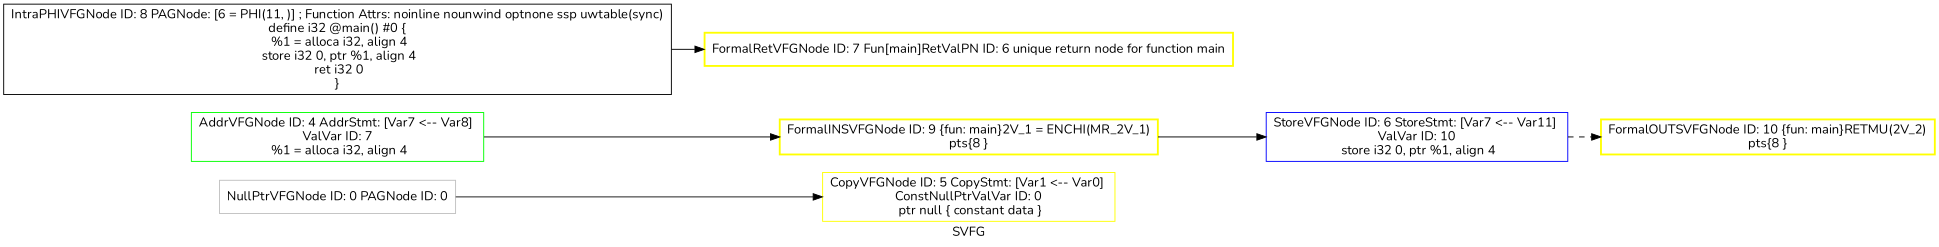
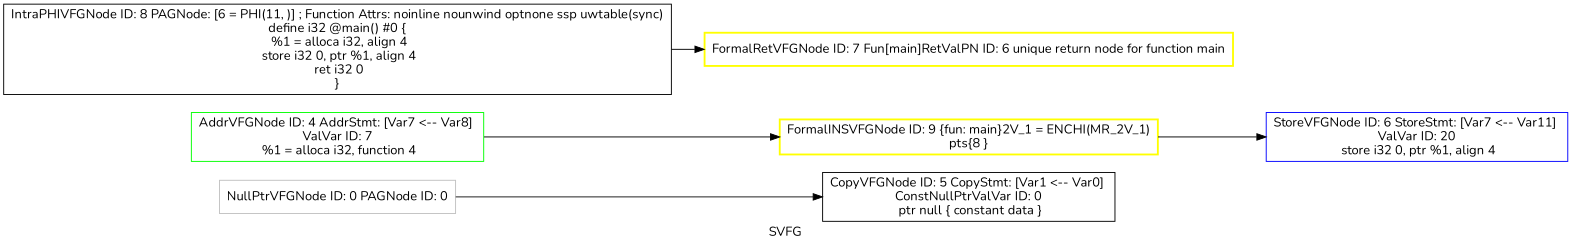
(1417, 136) -> (1417, 136)
(1768, 137) -> none
(338, 150) -> (338, 150)
(969, 197) -> (969, 197)
